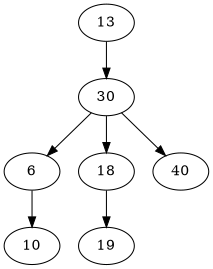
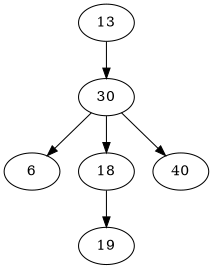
(32, 246) -> none
